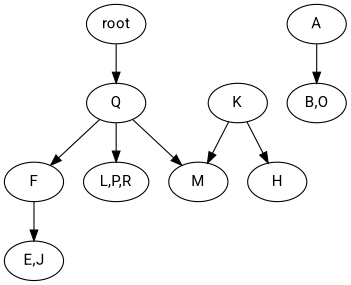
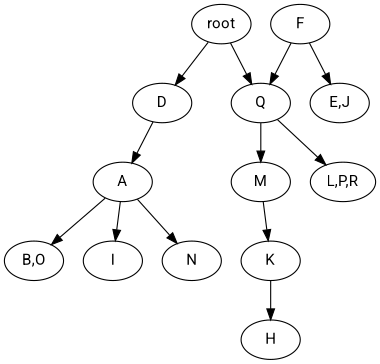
none -> (162, 103)
(221, 138) -> (265, 216)
(79, 139) -> (283, 59)
none -> (113, 261)
none -> (192, 261)
